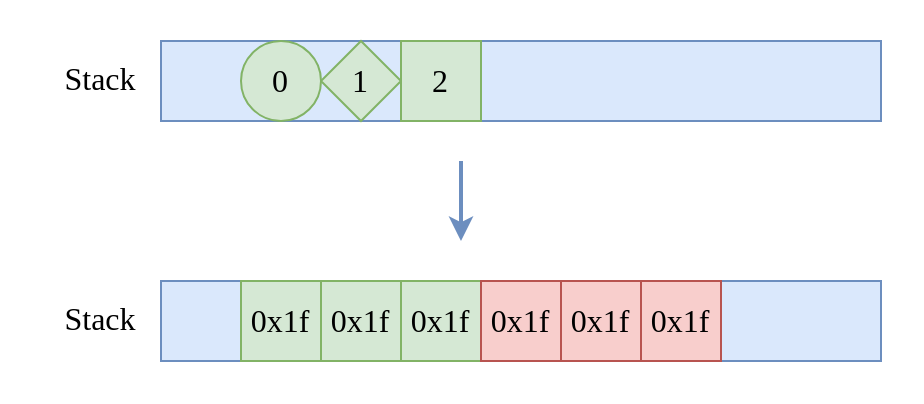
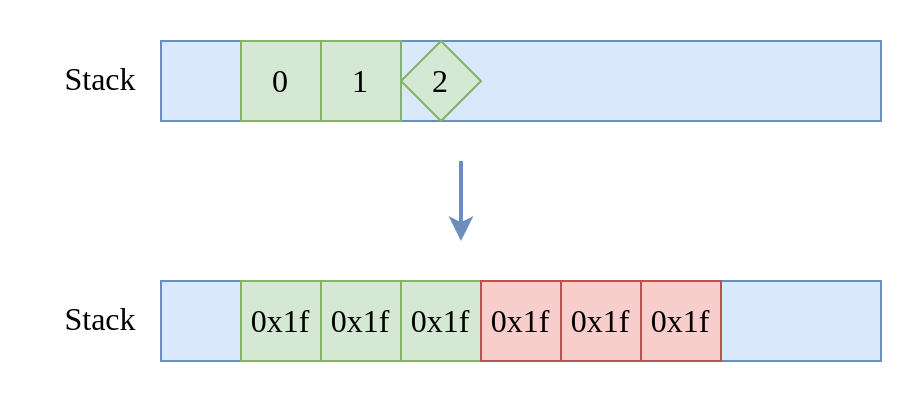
(281, 81) -> (281, 81)
(361, 81) -> (361, 81)
(441, 81) -> (441, 81)
